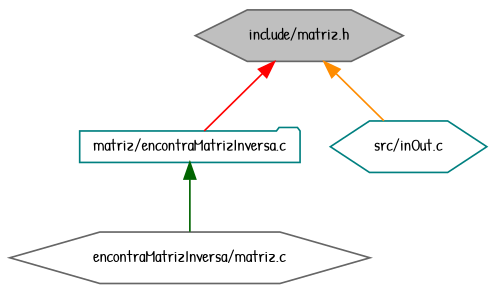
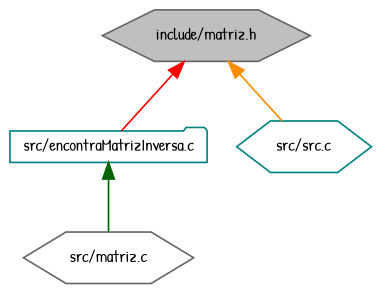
(190, 147) -> (109, 147)
(409, 147) -> (304, 147)
(190, 258) -> (109, 258)
